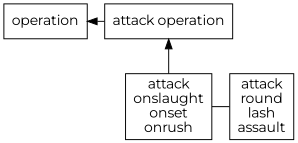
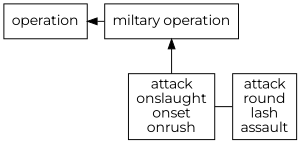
(169, 21) -> (172, 21)
